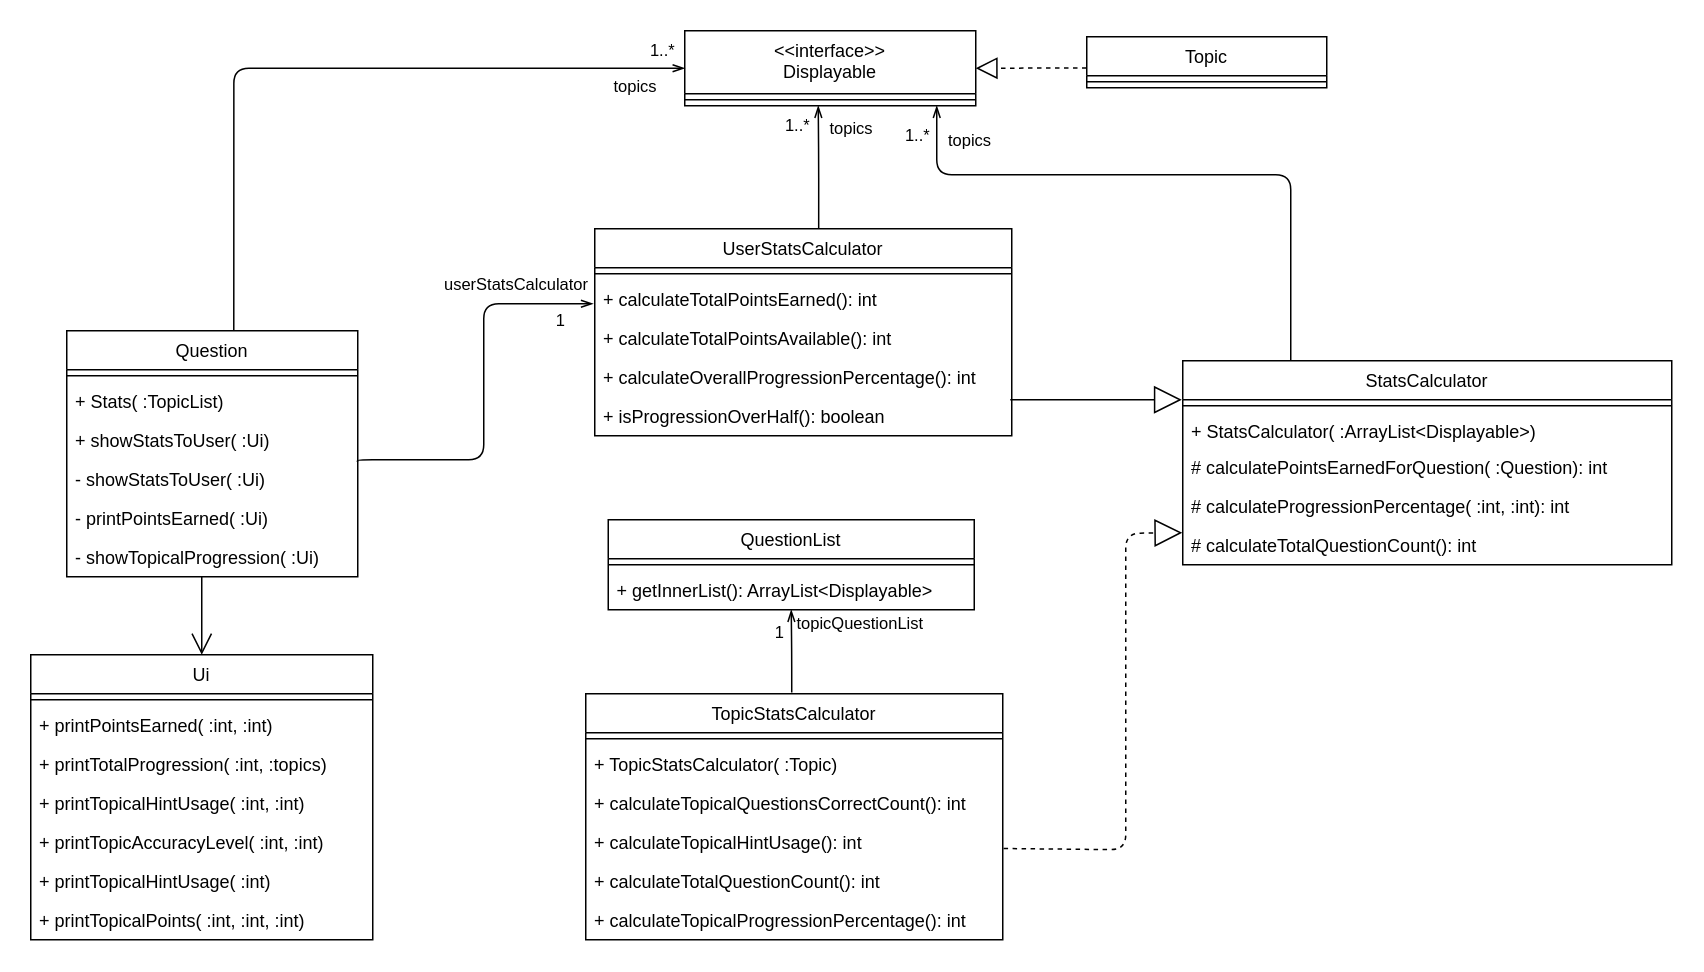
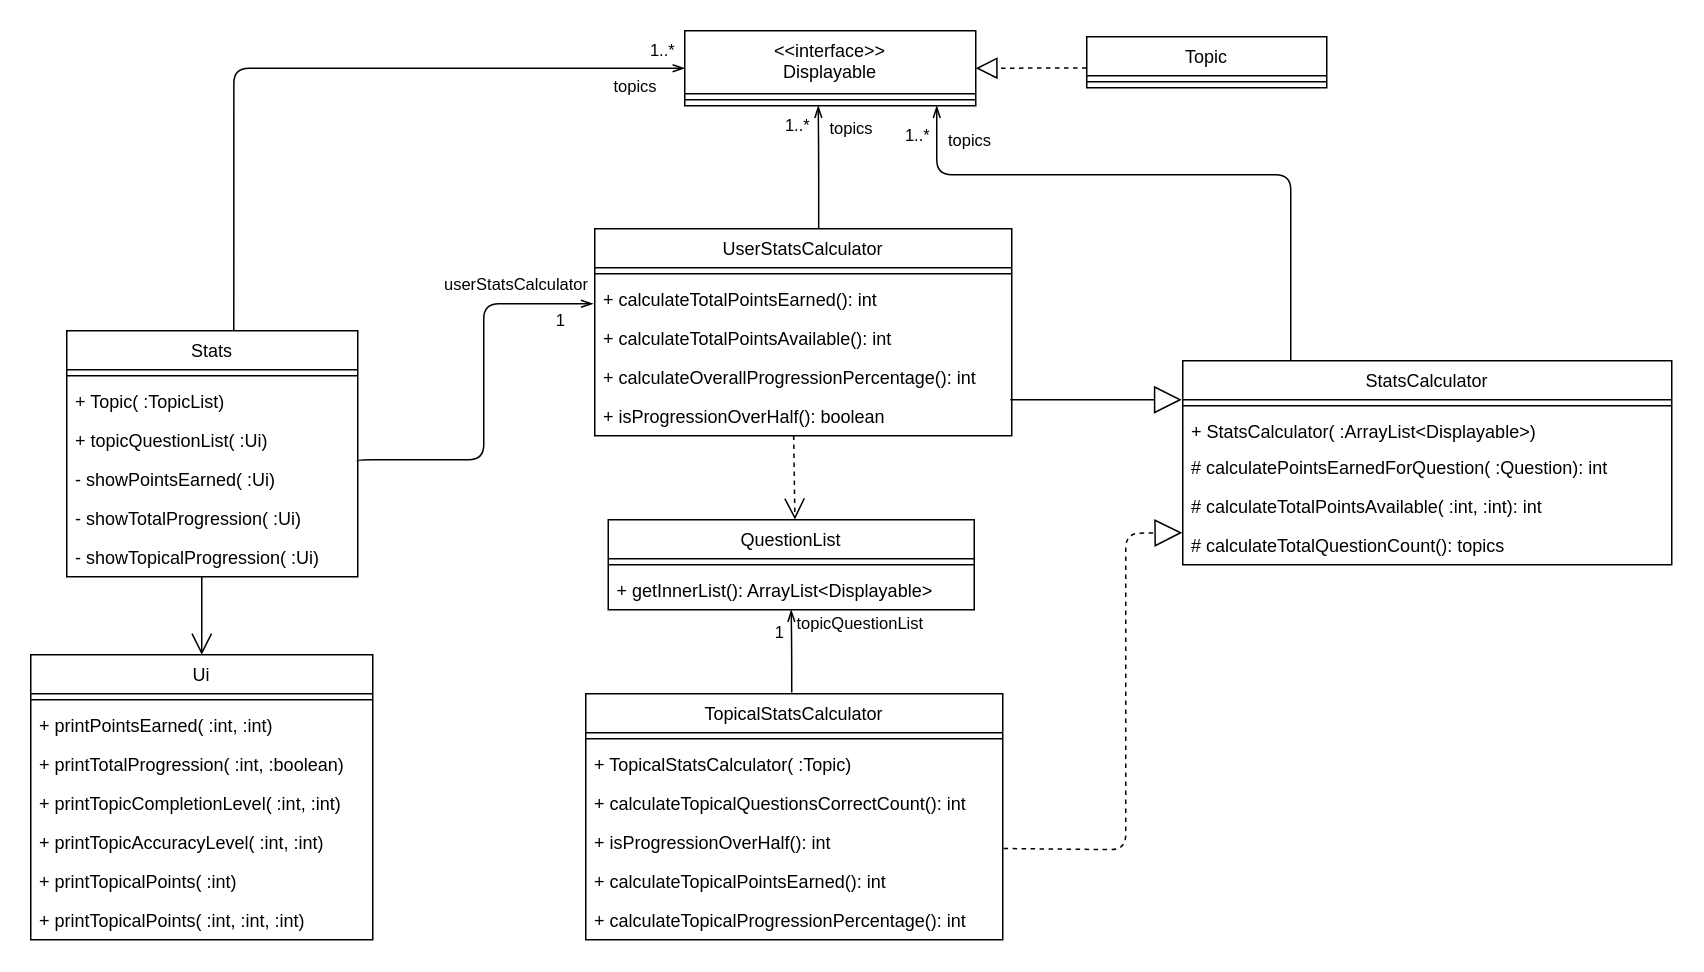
(212, 351) -> (212, 351)
(164, 402) -> (162, 402)
(182, 441) -> (185, 441)
none -> (794, 477)
(182, 480) -> (184, 480)
(1410, 507) -> (1396, 507)
(187, 519) -> (202, 519)
(1354, 546) -> (1369, 546)
(794, 714) -> (794, 714)
(210, 765) -> (215, 765)
(734, 765) -> (742, 765)
(192, 804) -> (210, 804)
(744, 843) -> (729, 843)
(171, 882) -> (156, 882)
(757, 882) -> (759, 882)
